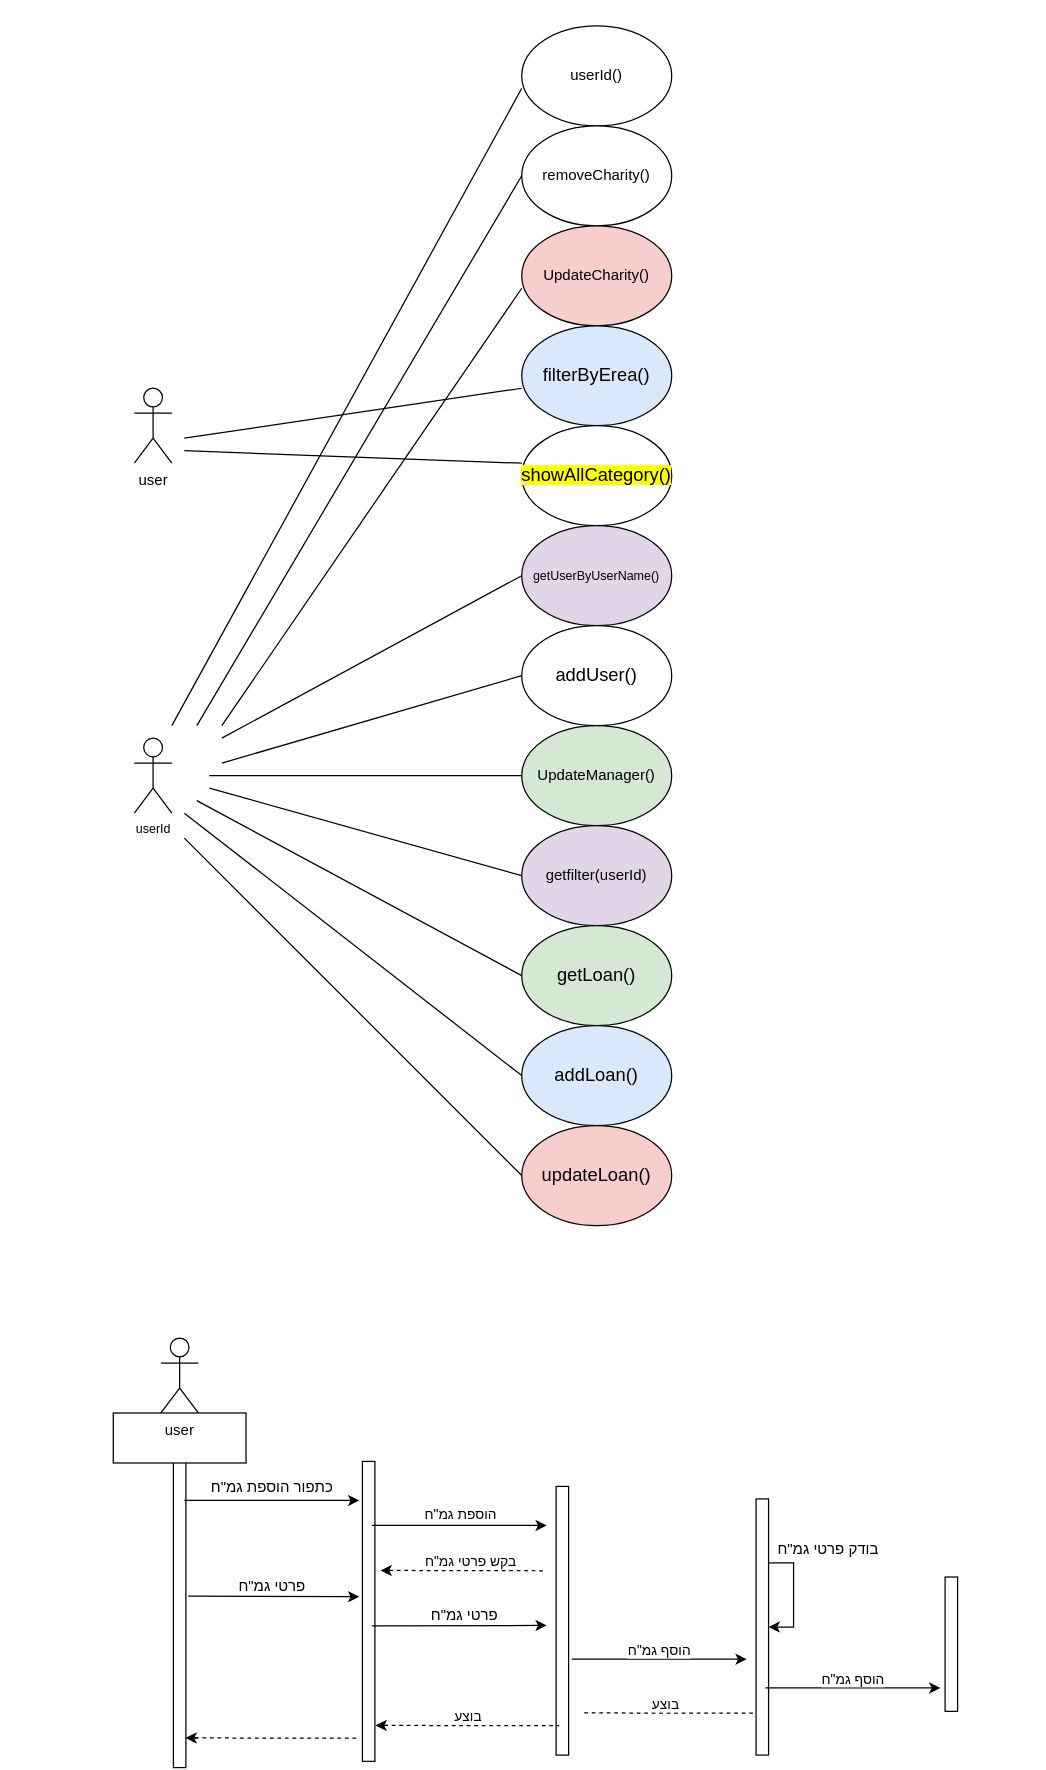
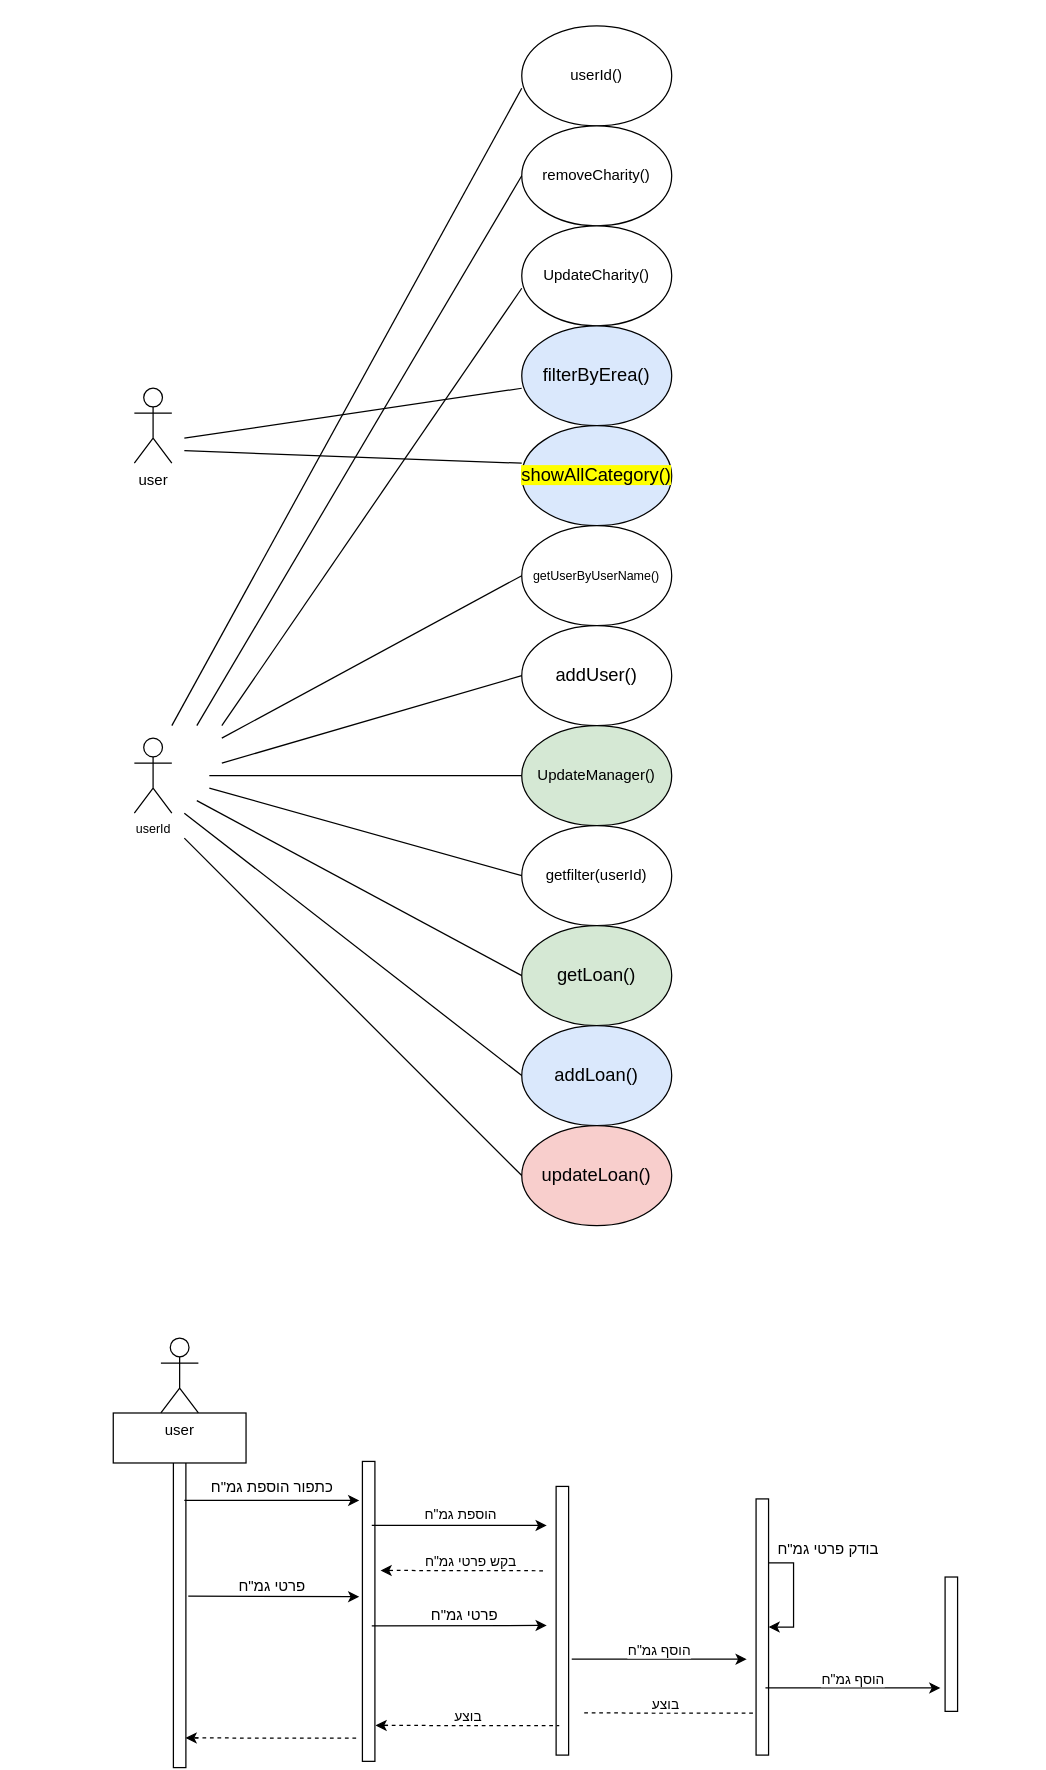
(597, 276) -> (597, 276)
(597, 476) -> (597, 476)
(597, 576) -> (597, 576)
(597, 876) -> (597, 876)
